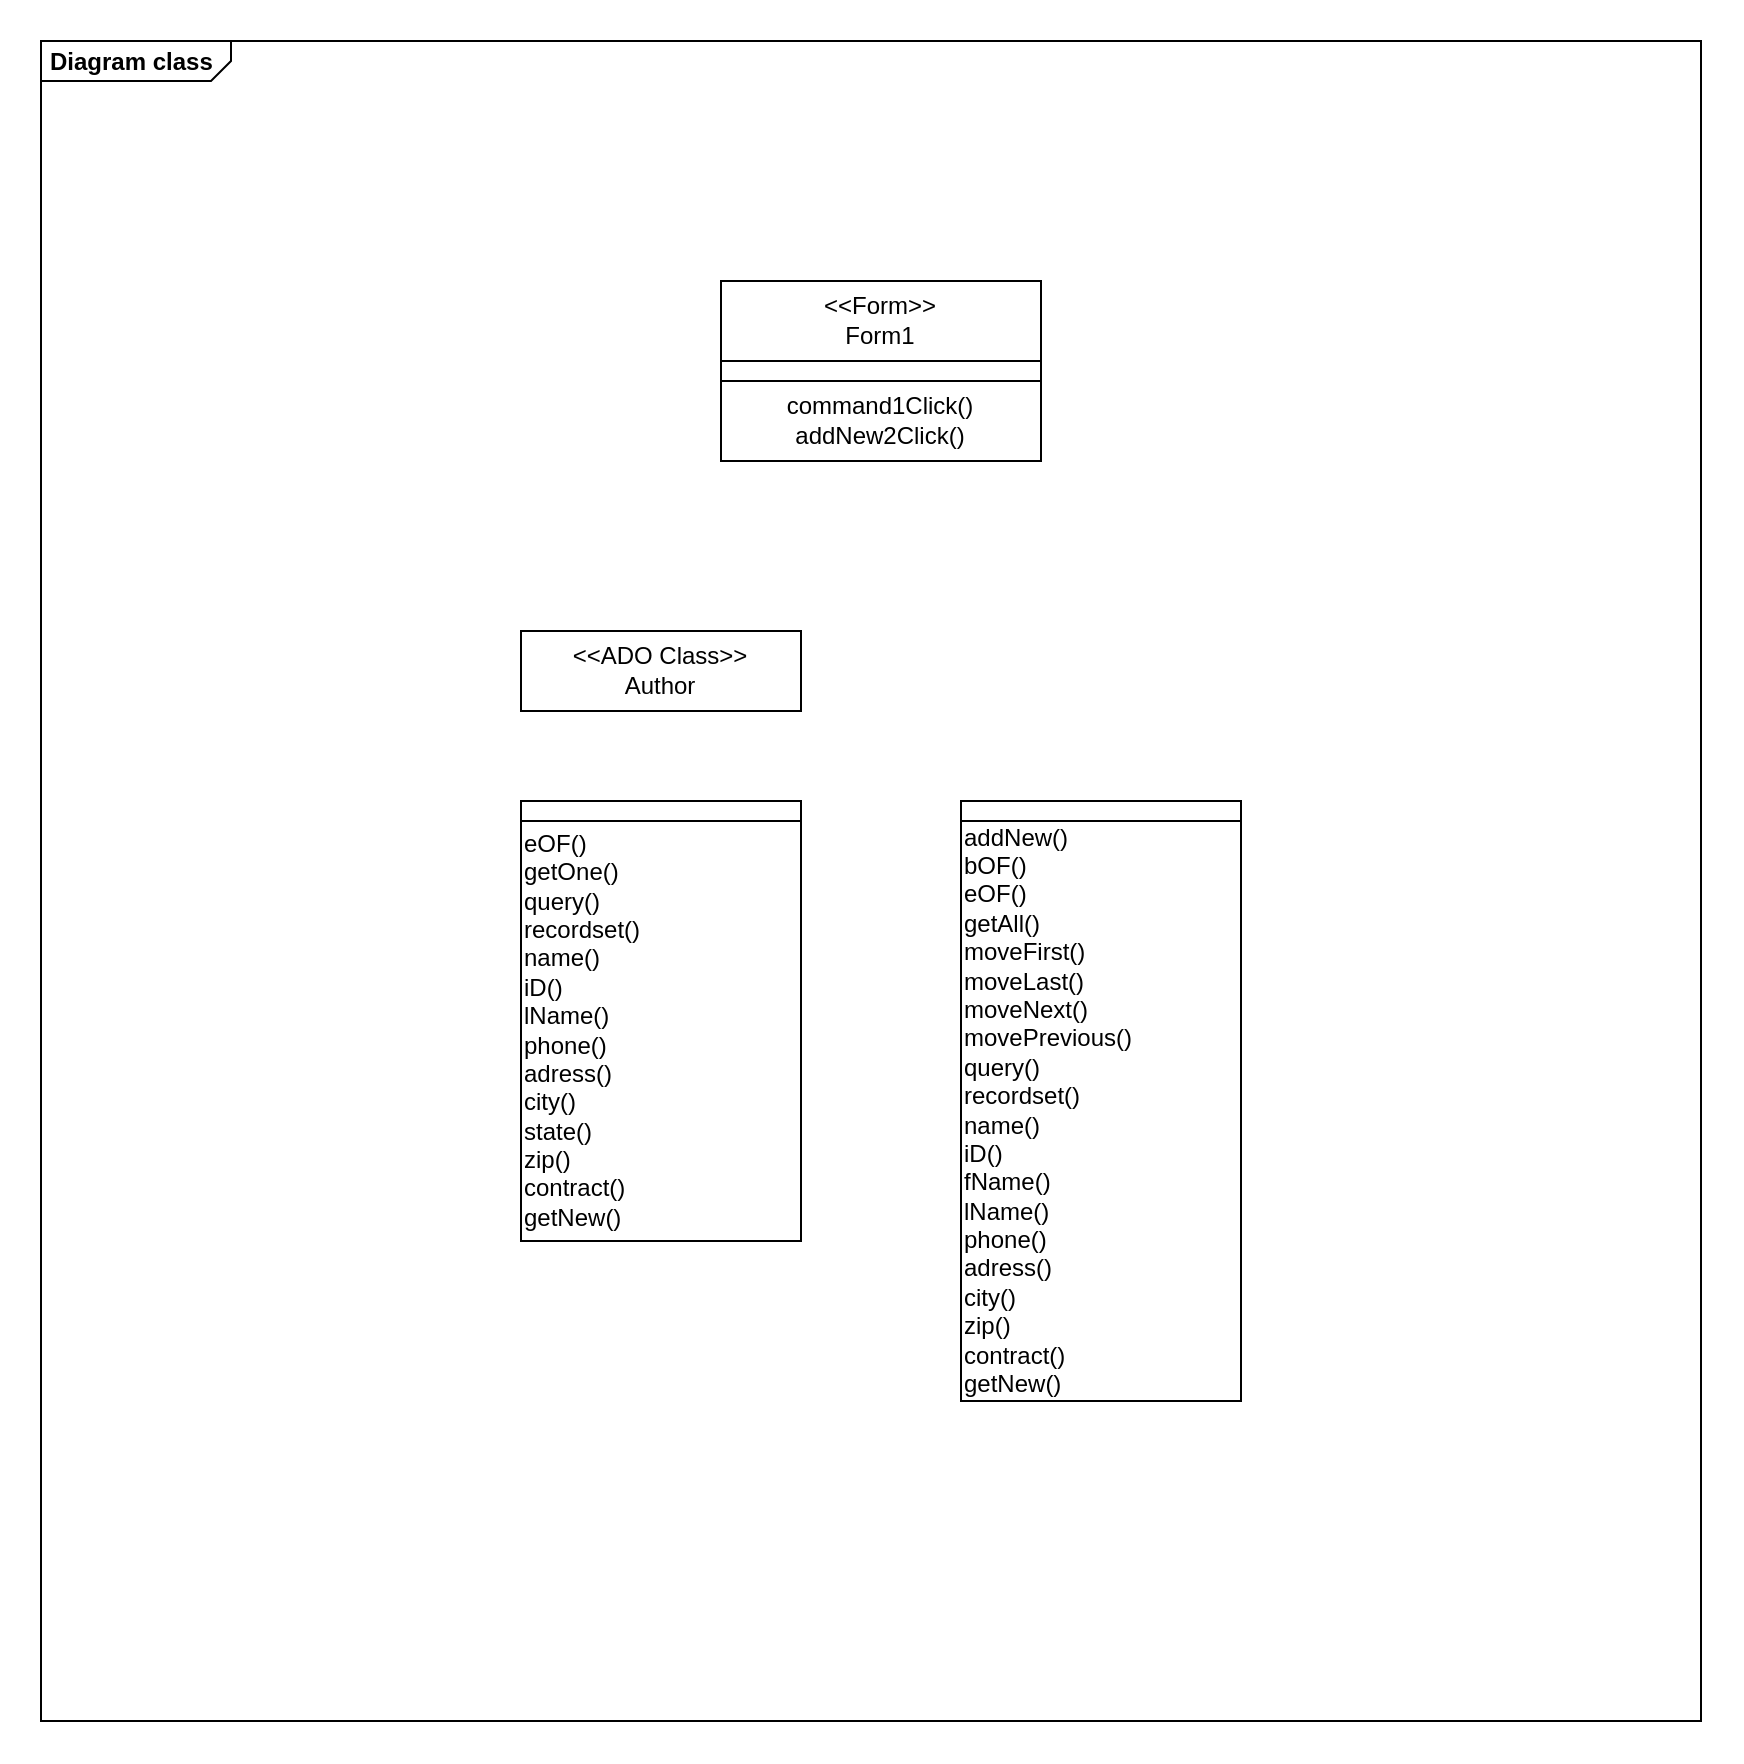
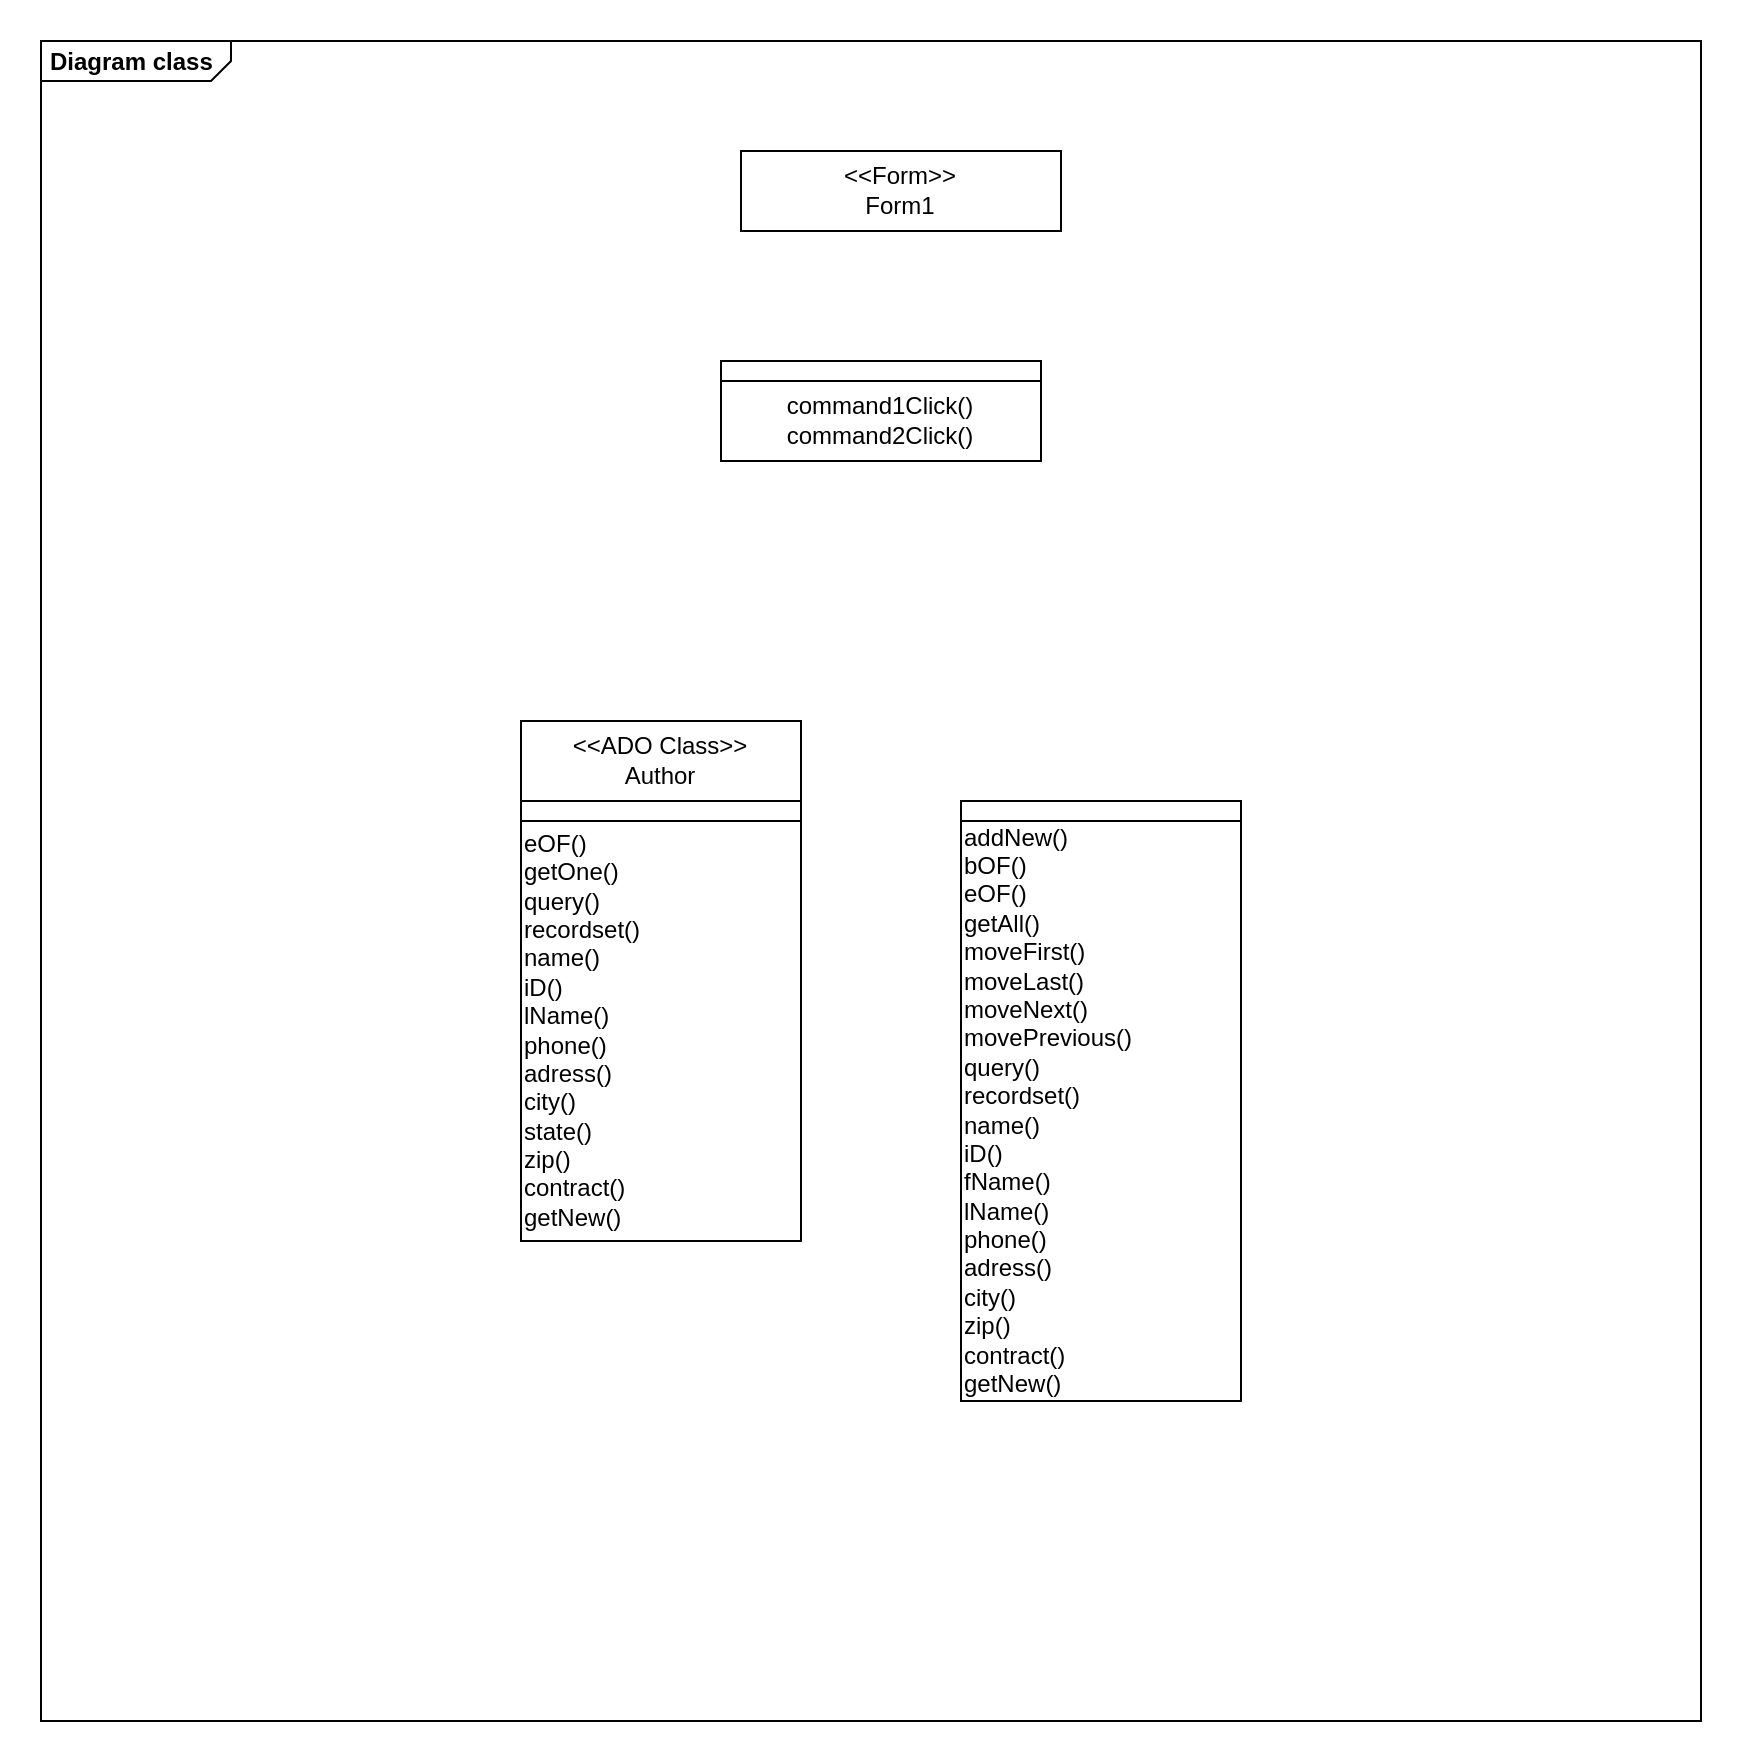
(881, 321) -> (901, 191)
(881, 421) -> (881, 421)
(661, 671) -> (661, 761)
